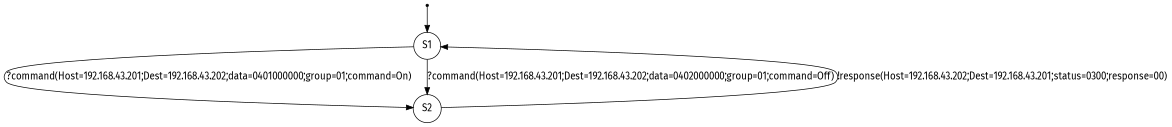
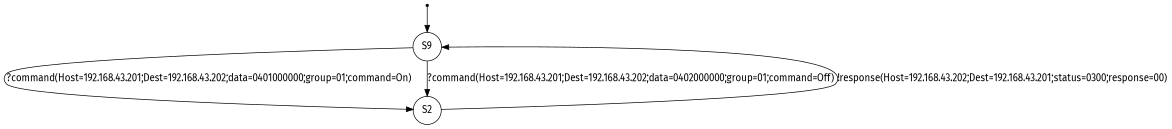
(427, 46) -> (427, 47)
